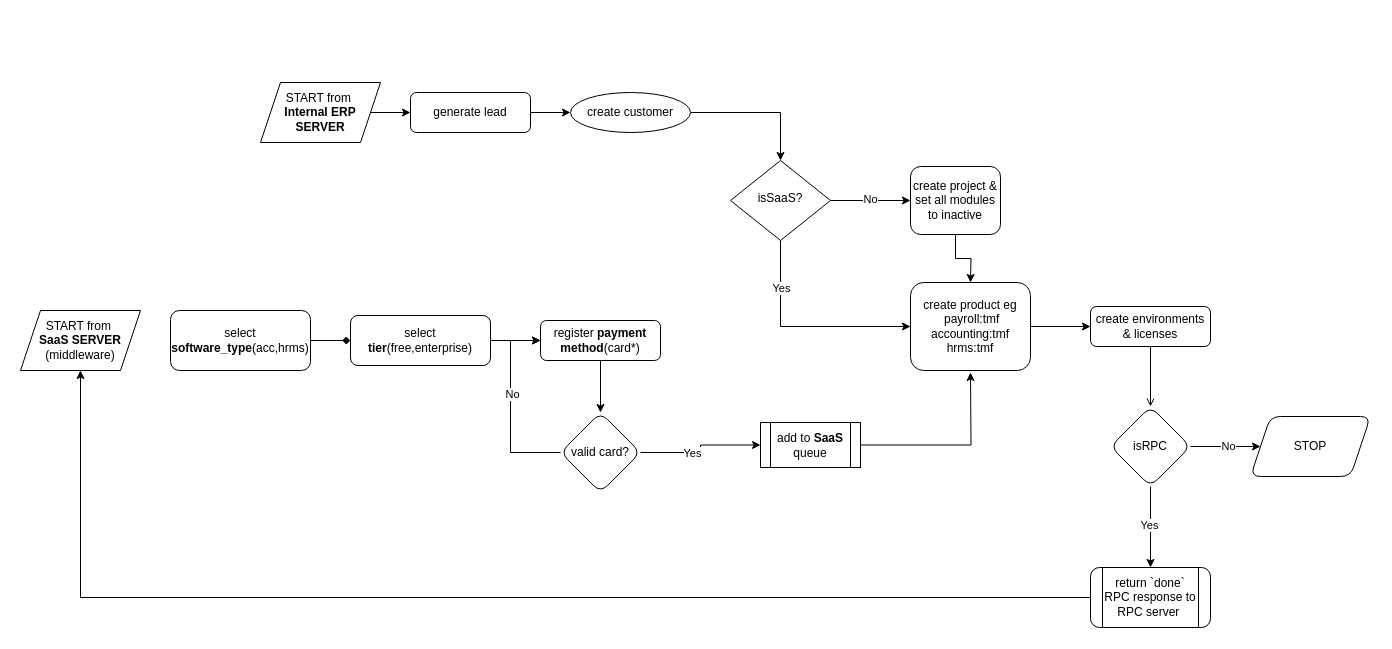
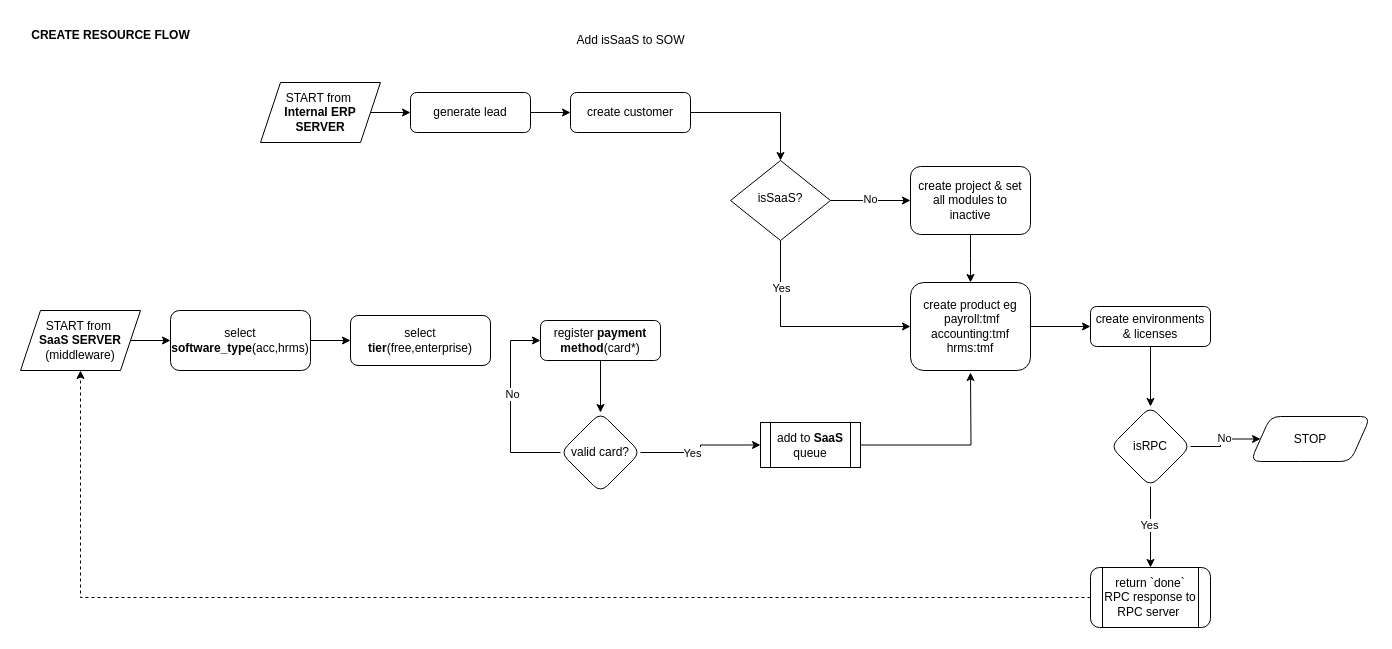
none -> (111, 36)
none -> (631, 48)
(631, 113) -> (631, 113)
(956, 201) -> (971, 201)
none -> (157, 341)
(342, 341) -> (342, 341)
(499, 341) -> none
(1151, 400) -> (1151, 398)
(1311, 447) -> (1311, 439)
(475, 598) -> (475, 598)
